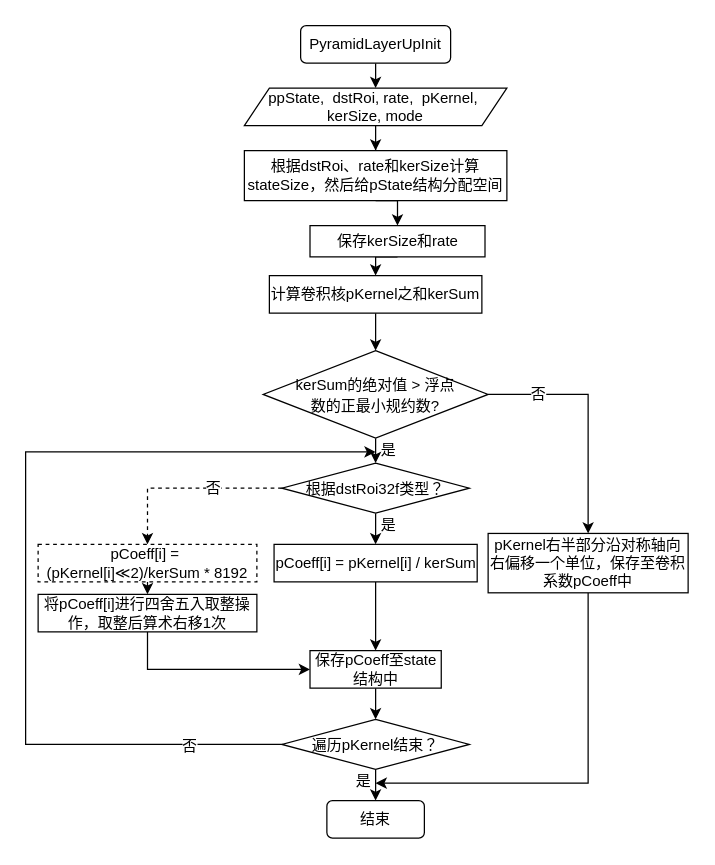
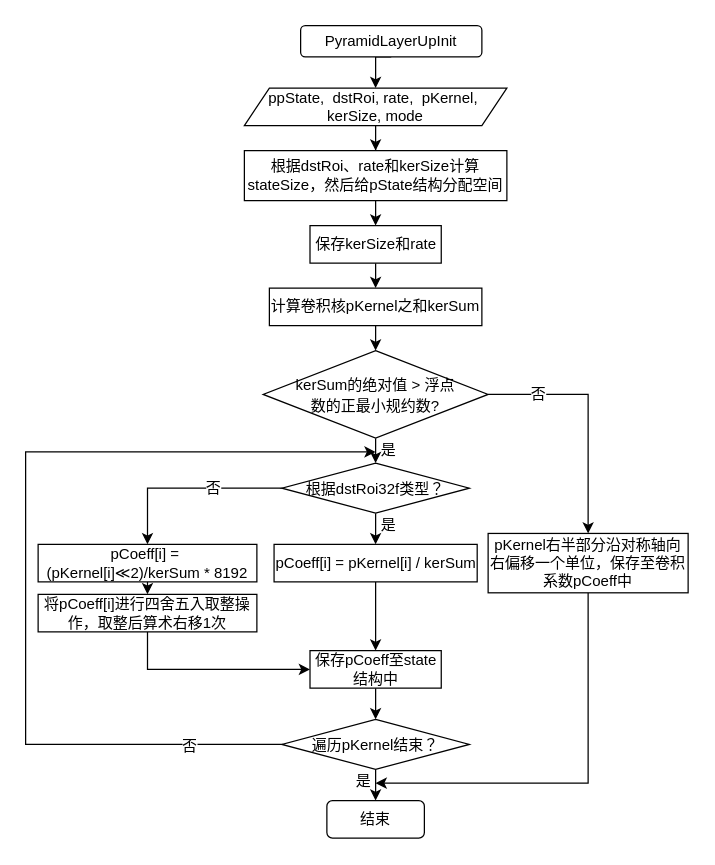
(376, 44) -> (391, 41)
(398, 241) -> (376, 244)
(376, 294) -> (376, 307)
(153, 488) -> (153, 488)
(148, 563) -> (148, 563)
